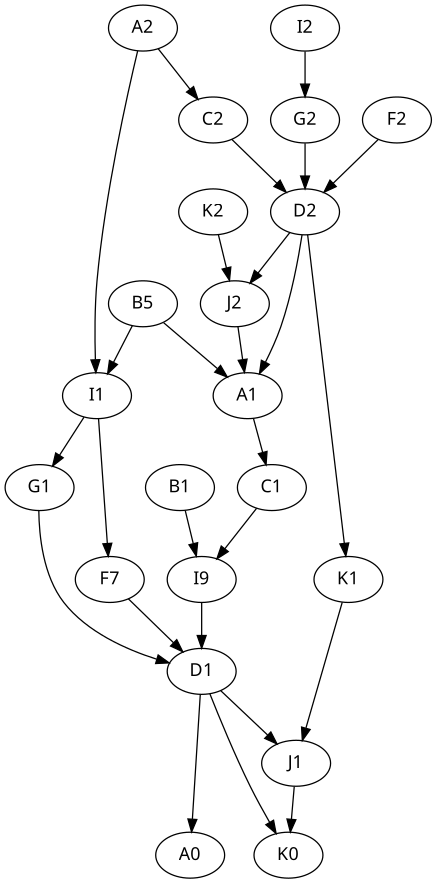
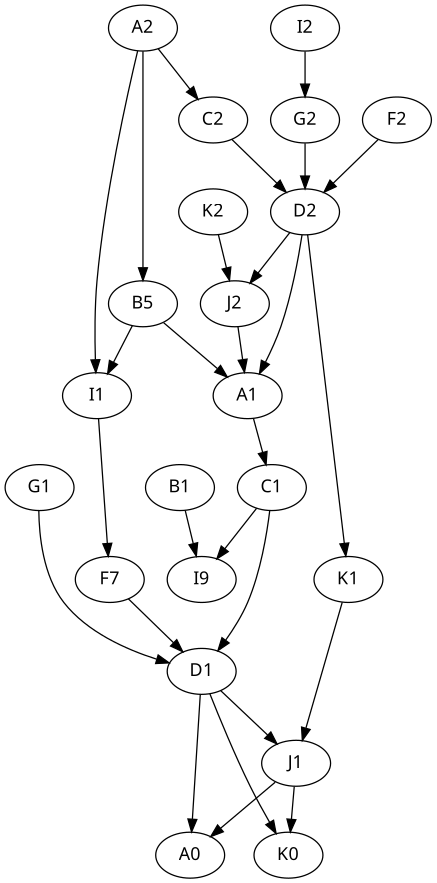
none -> (143, 159)
(72, 436) -> none
(202, 619) -> (256, 578)
none -> (248, 805)
